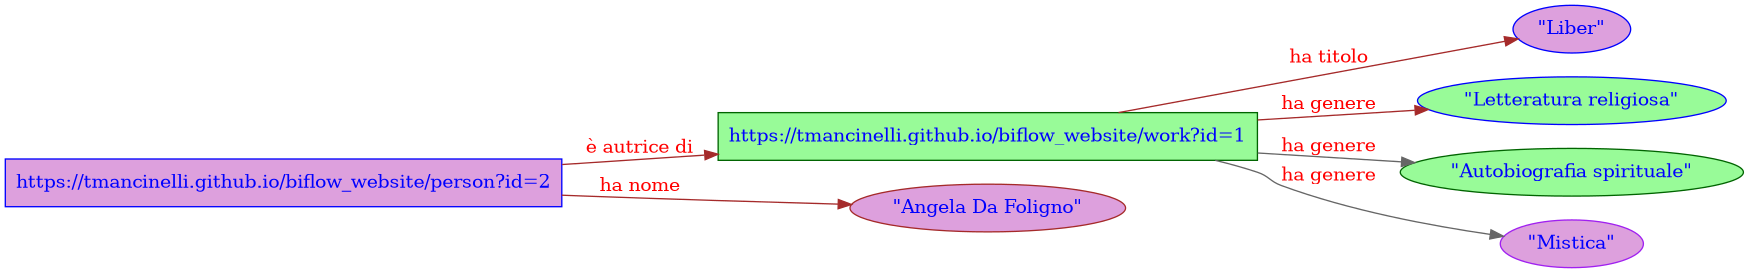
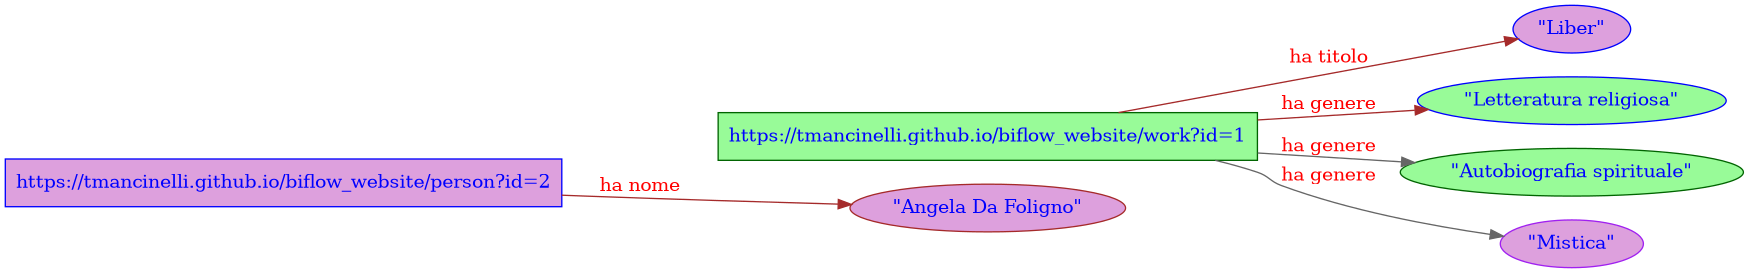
(633, 160) -> none
